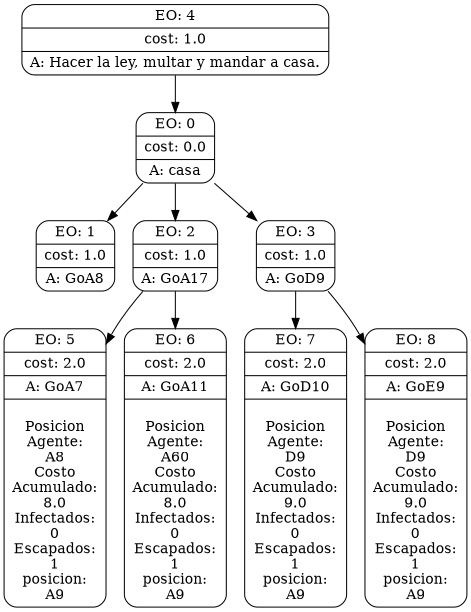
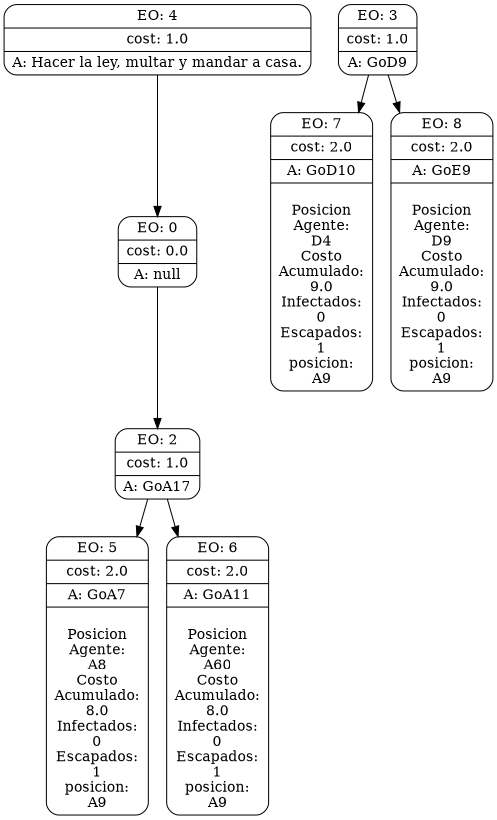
(175, 171) -> (158, 275)
(232, 199) -> none
(75, 256) -> none
(296, 457) -> (322, 241)
